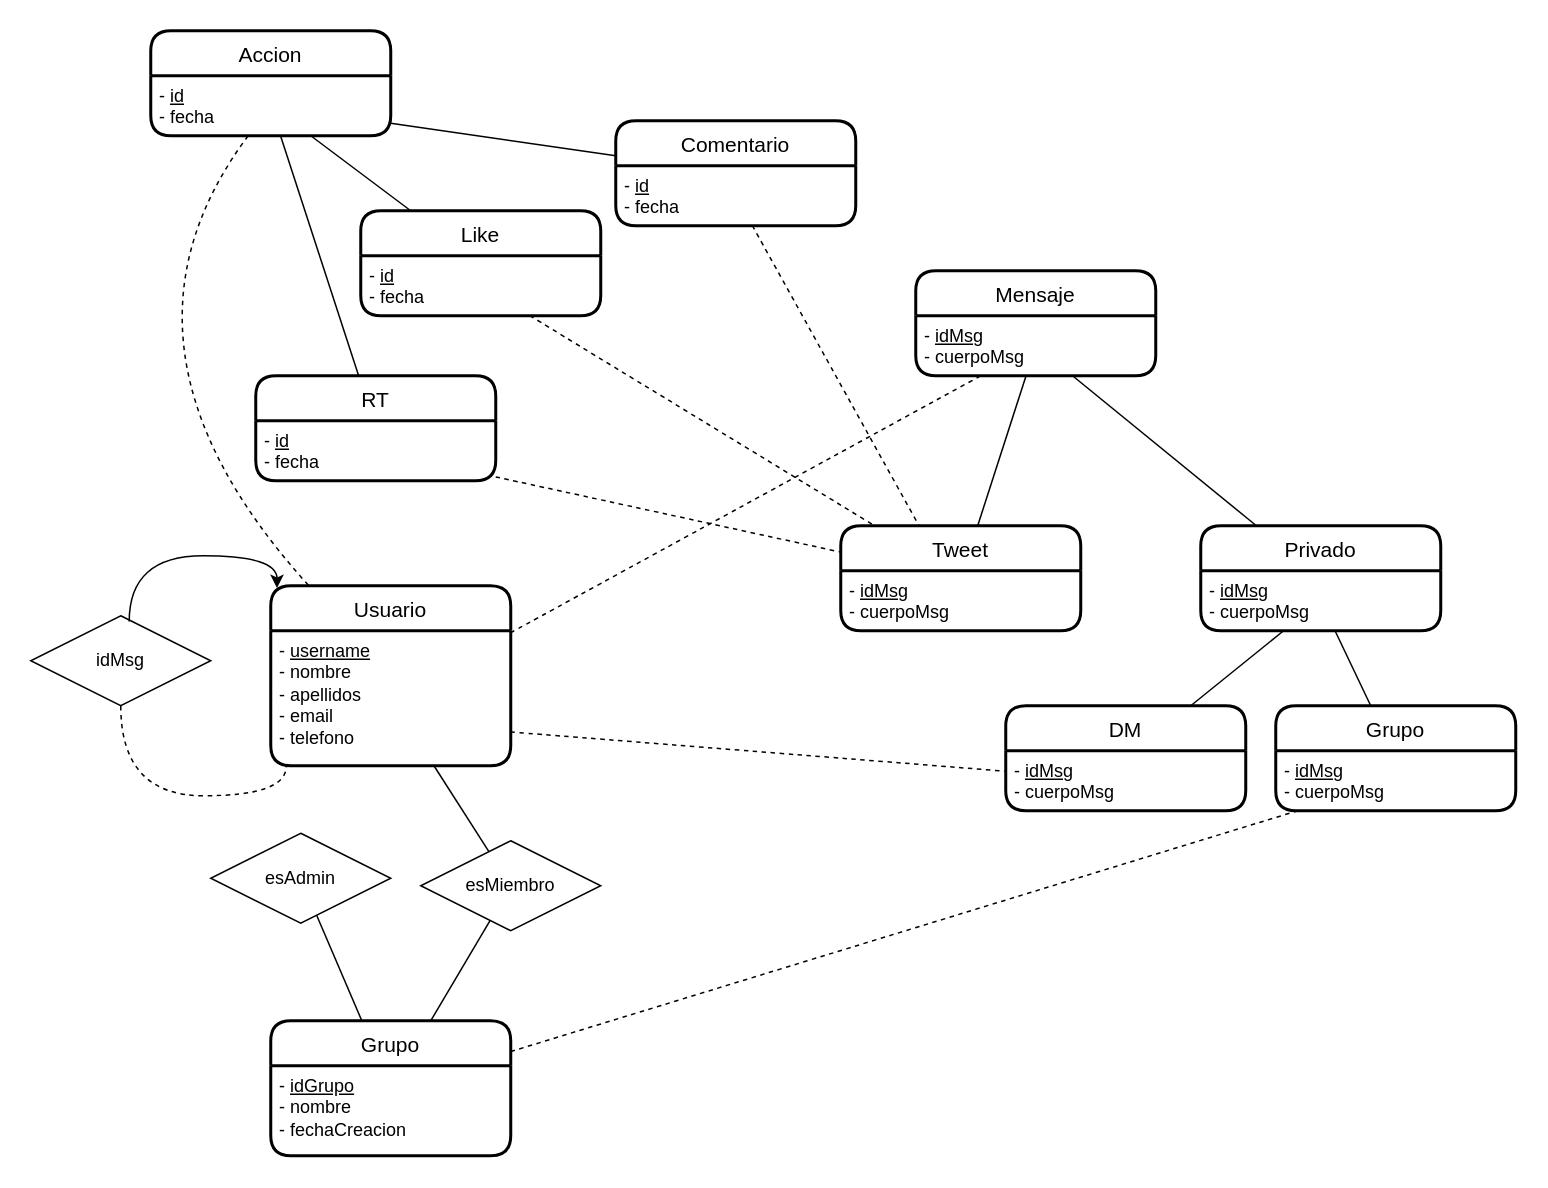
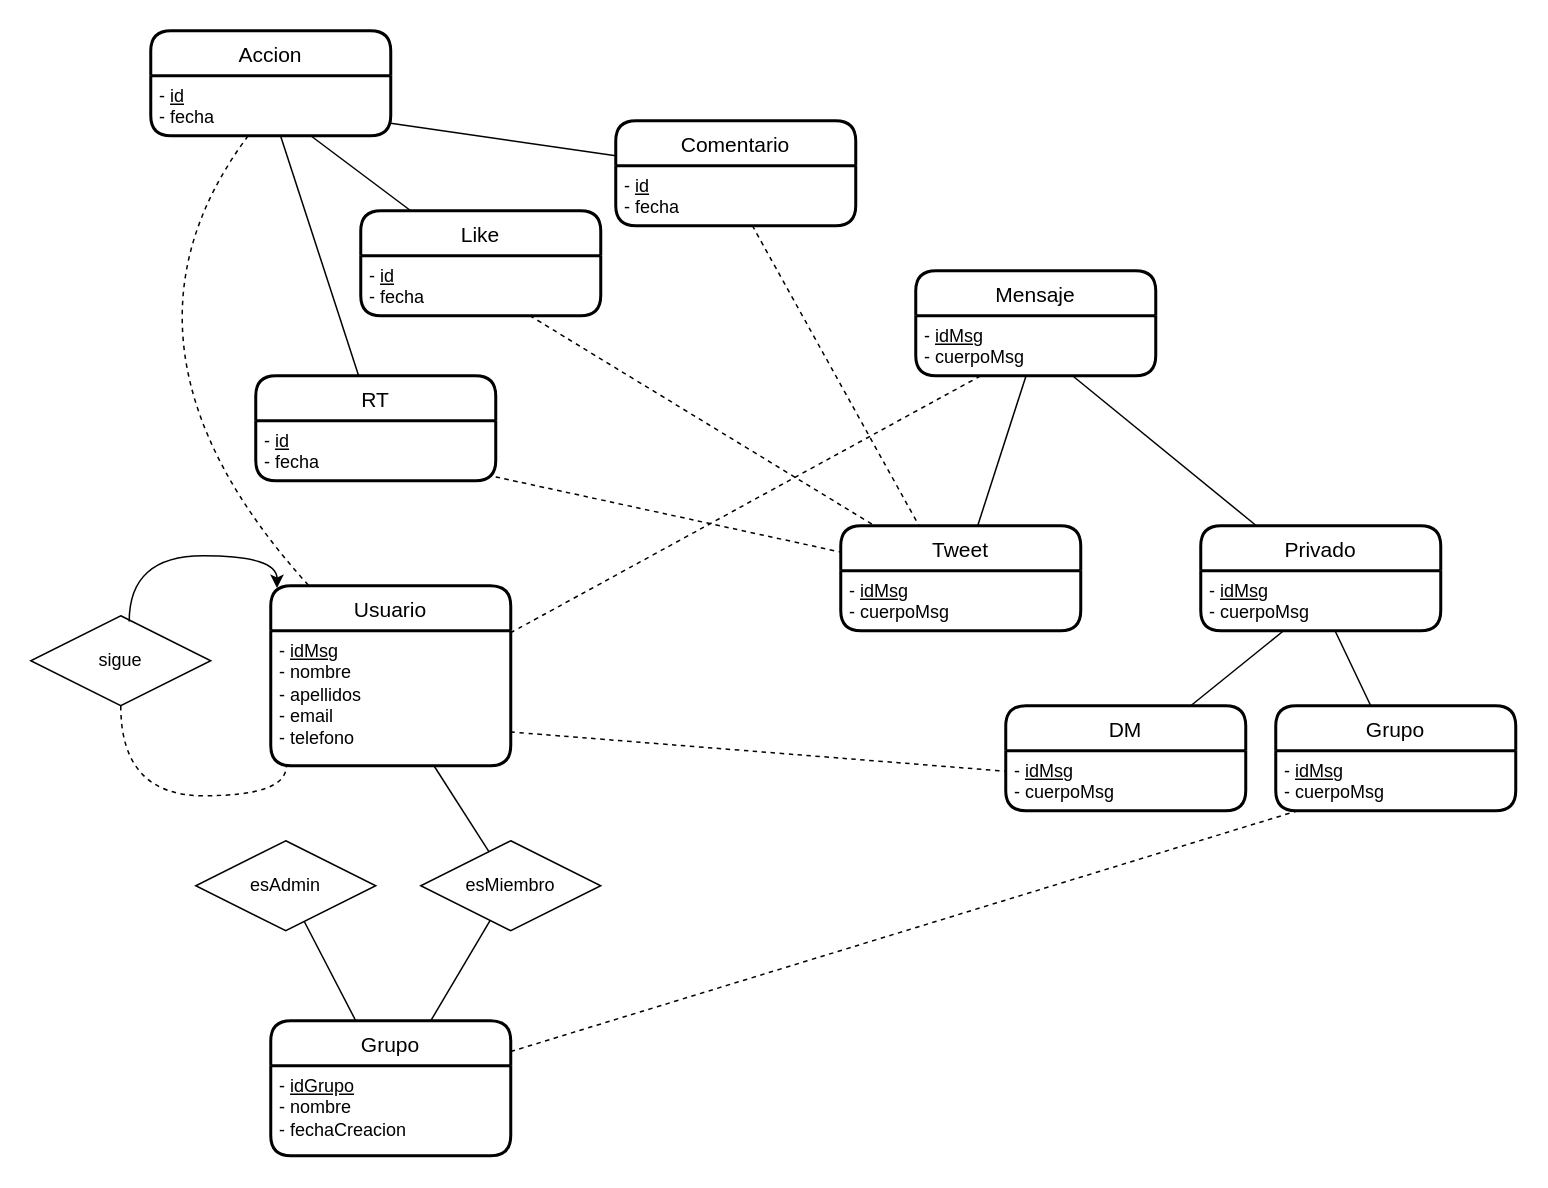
(121, 661) -> (121, 661)
(328, 695) -> (326, 695)
(301, 878) -> (286, 886)
